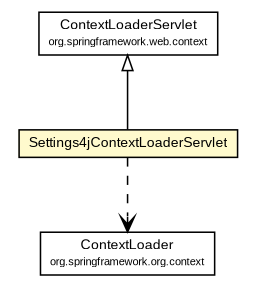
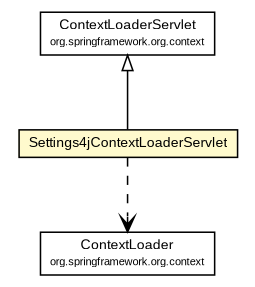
(128, 42) -> (128, 42)
